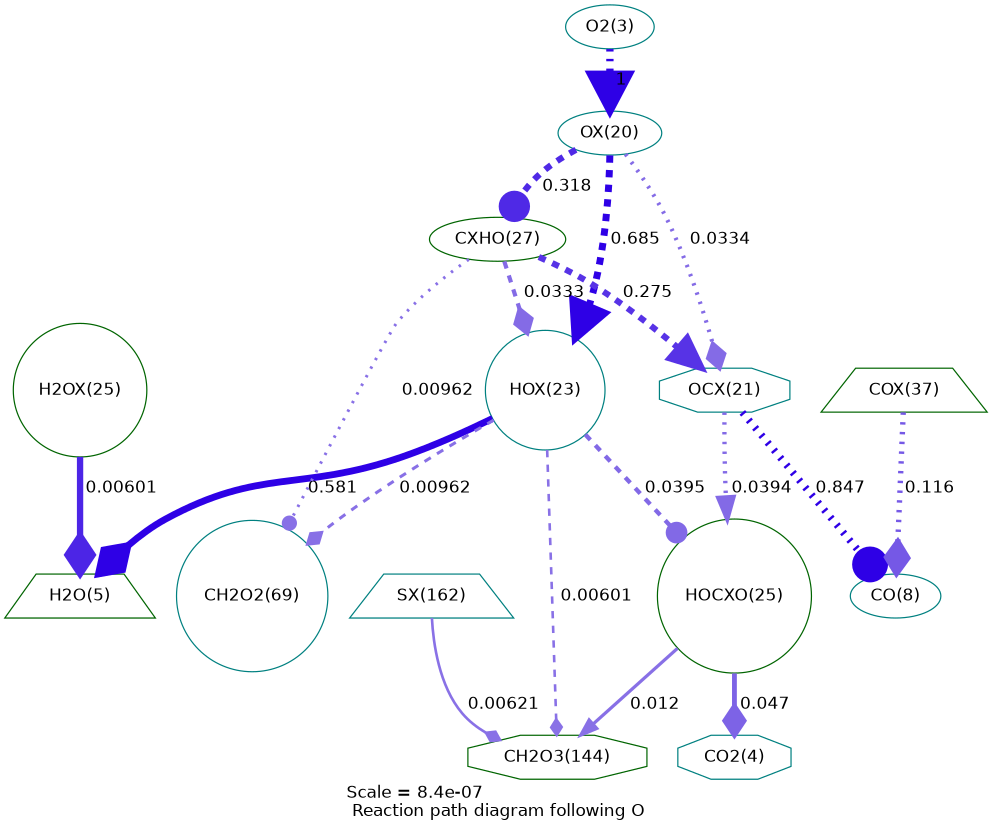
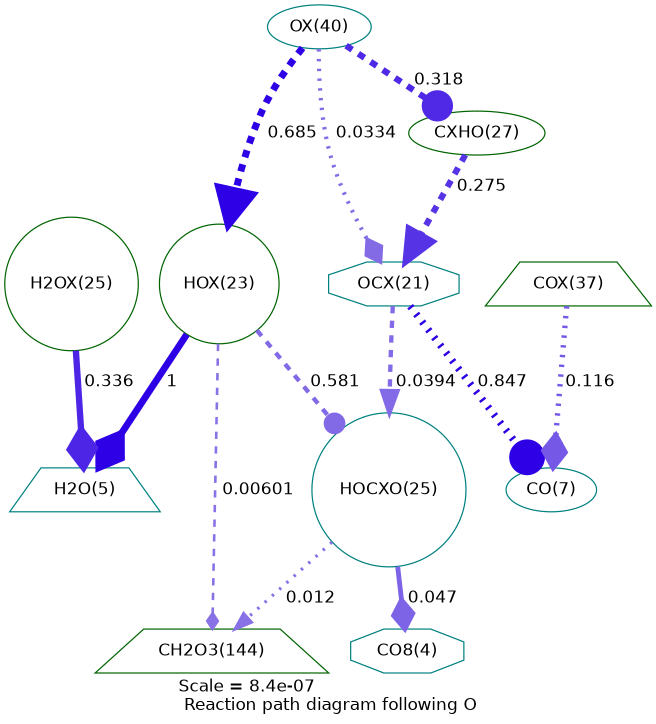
(610, 27) -> none
(610, 133) -> (319, 27)
(512, 285) -> none
(545, 390) -> (219, 284)
(725, 455) -> (391, 348)
(119, 488) -> (107, 382)
(330, 488) -> (169, 382)
(673, 488) -> (333, 382)
(80, 596) -> (85, 490)
(252, 596) -> none
(432, 596) -> none
(734, 596) -> (389, 490)
(896, 596) -> (551, 490)
(635, 686) -> (290, 580)
(557, 757) -> (212, 651)
(734, 757) -> (407, 651)
